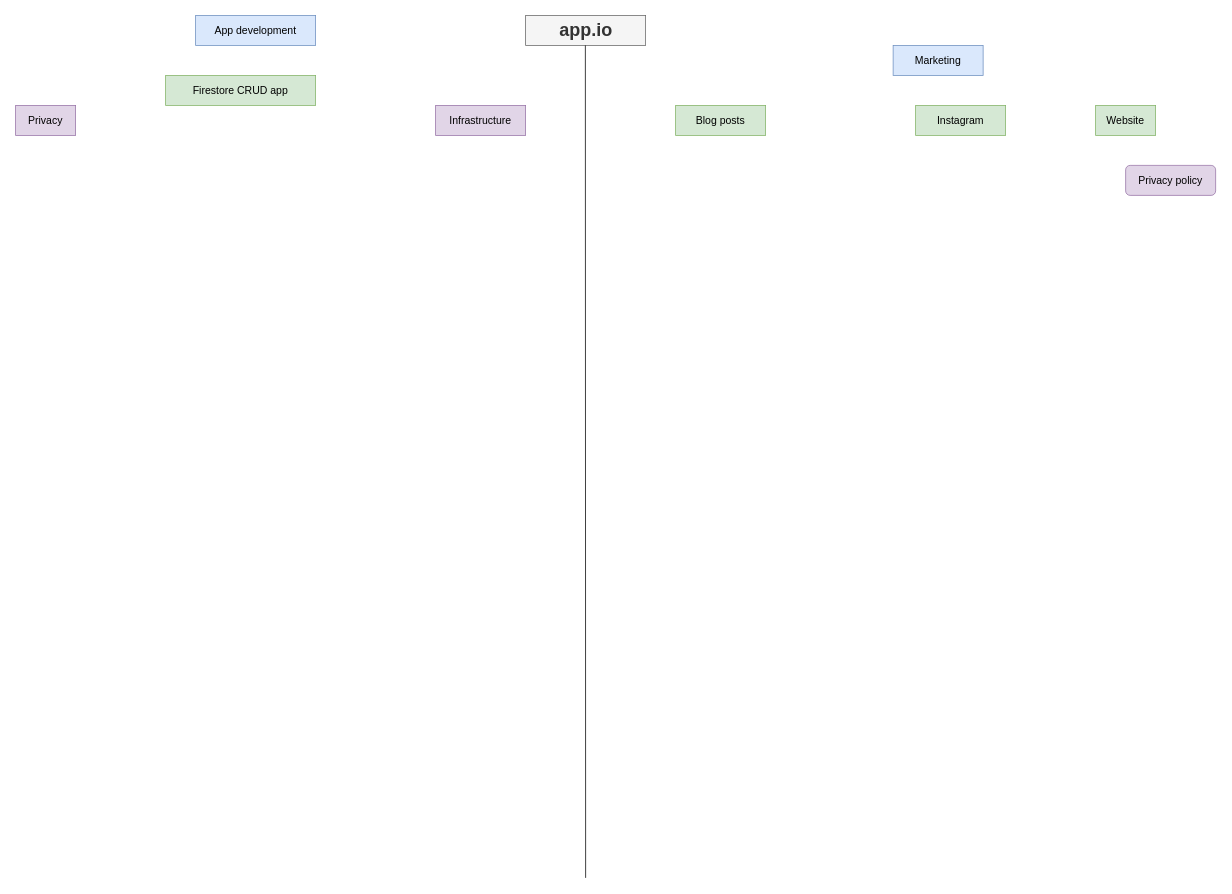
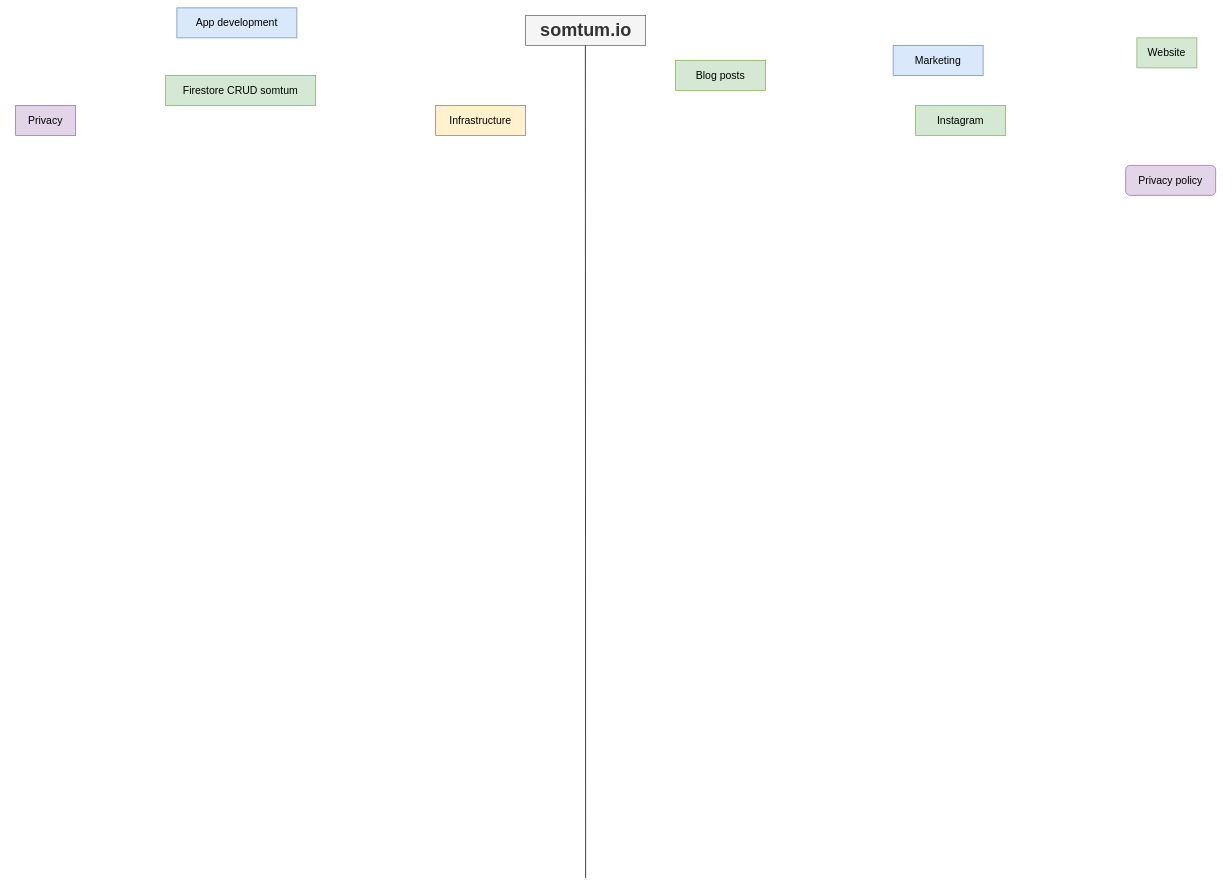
(255, 30) -> (237, 23)
(586, 30) -> (586, 30)
(240, 90) -> (240, 90)
(480, 120) -> (480, 120)
(720, 120) -> (720, 75)
(1125, 120) -> (1167, 53)
